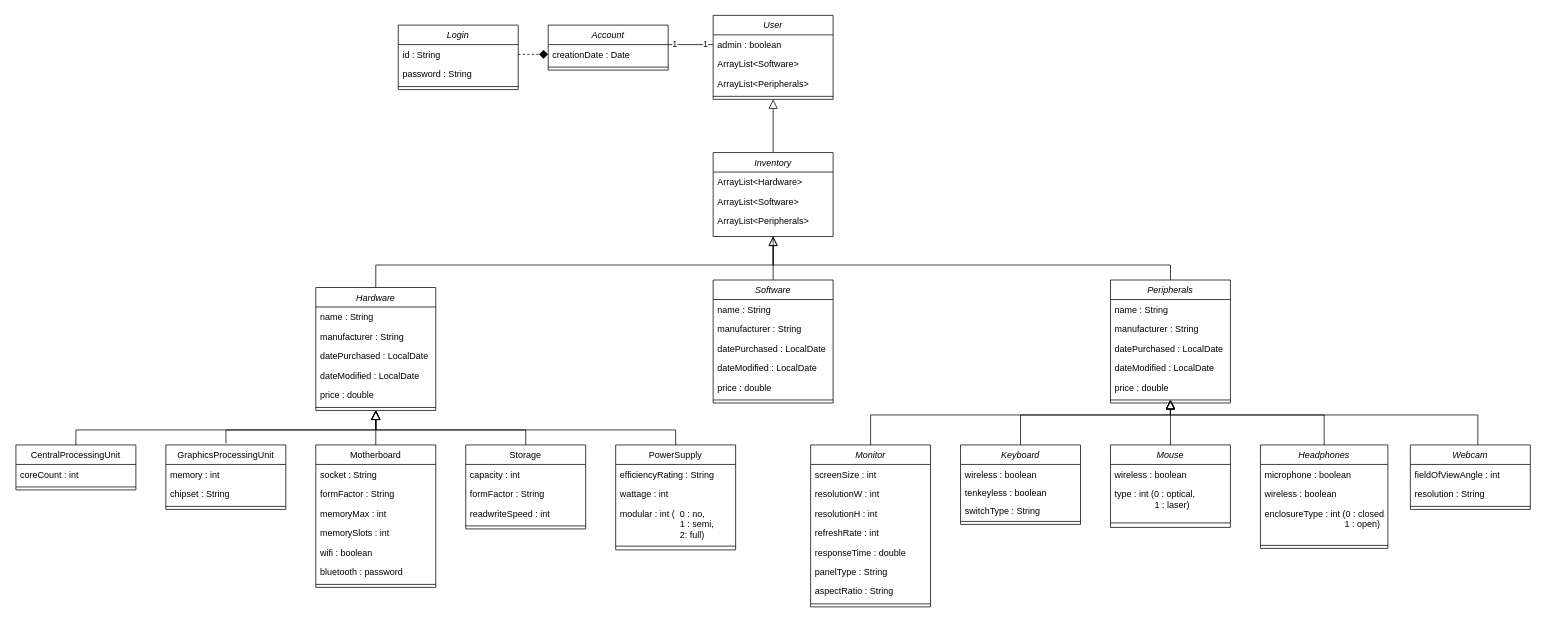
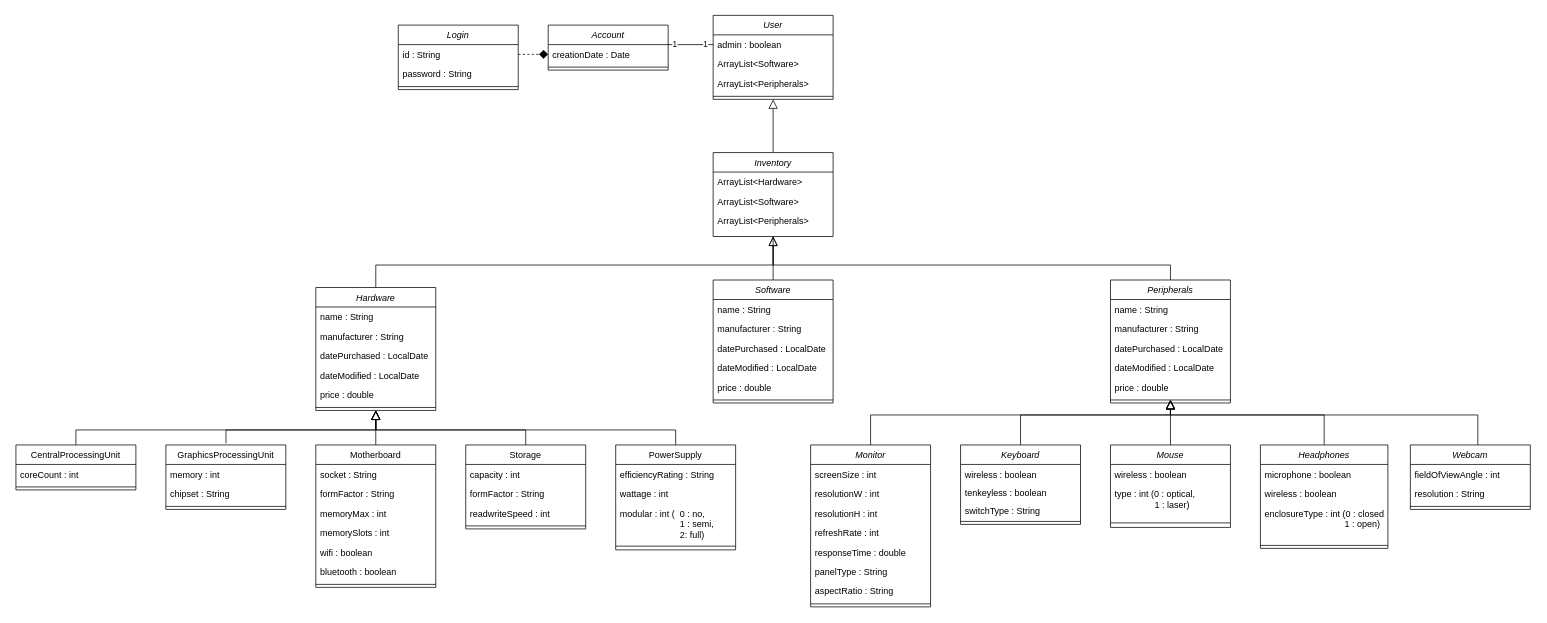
(365, 572) -> (362, 572)
